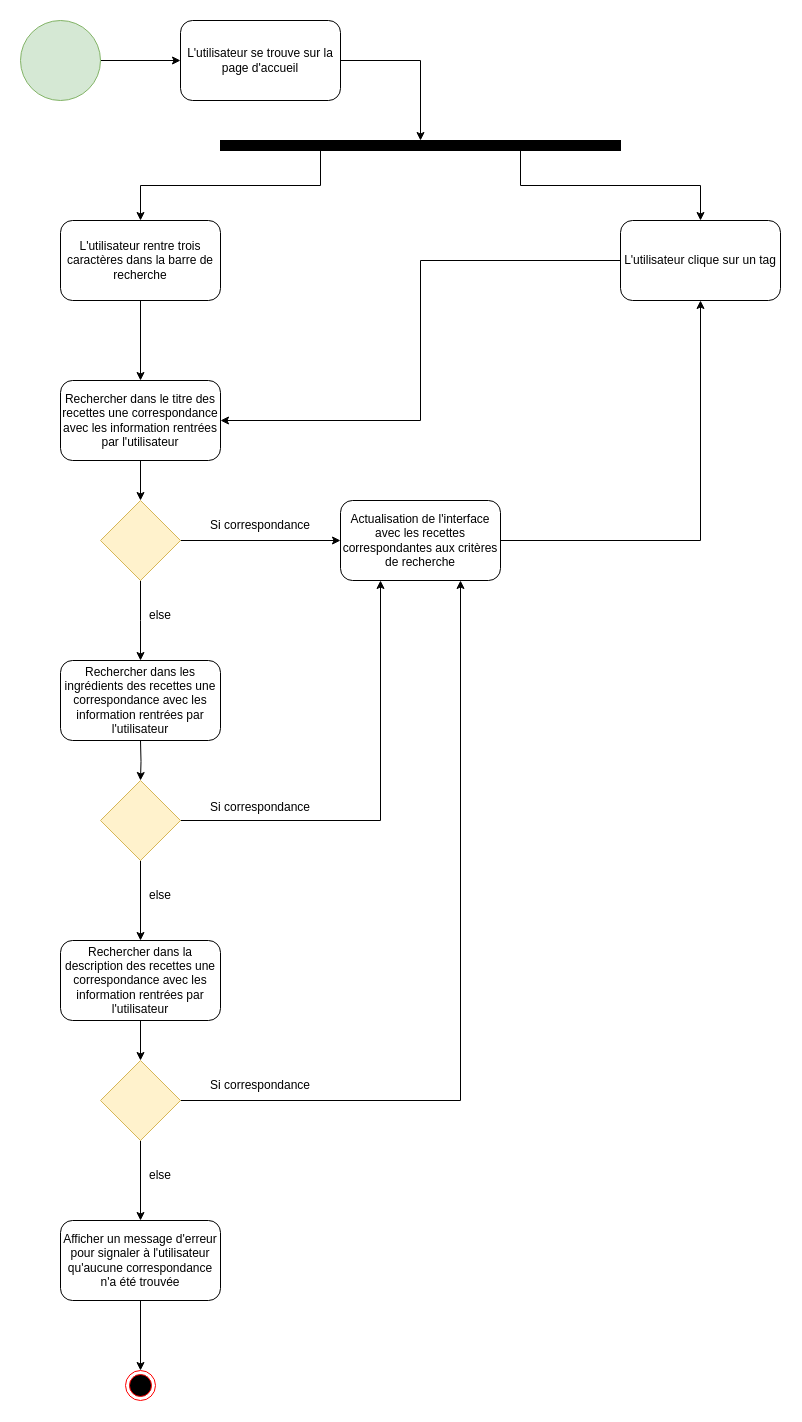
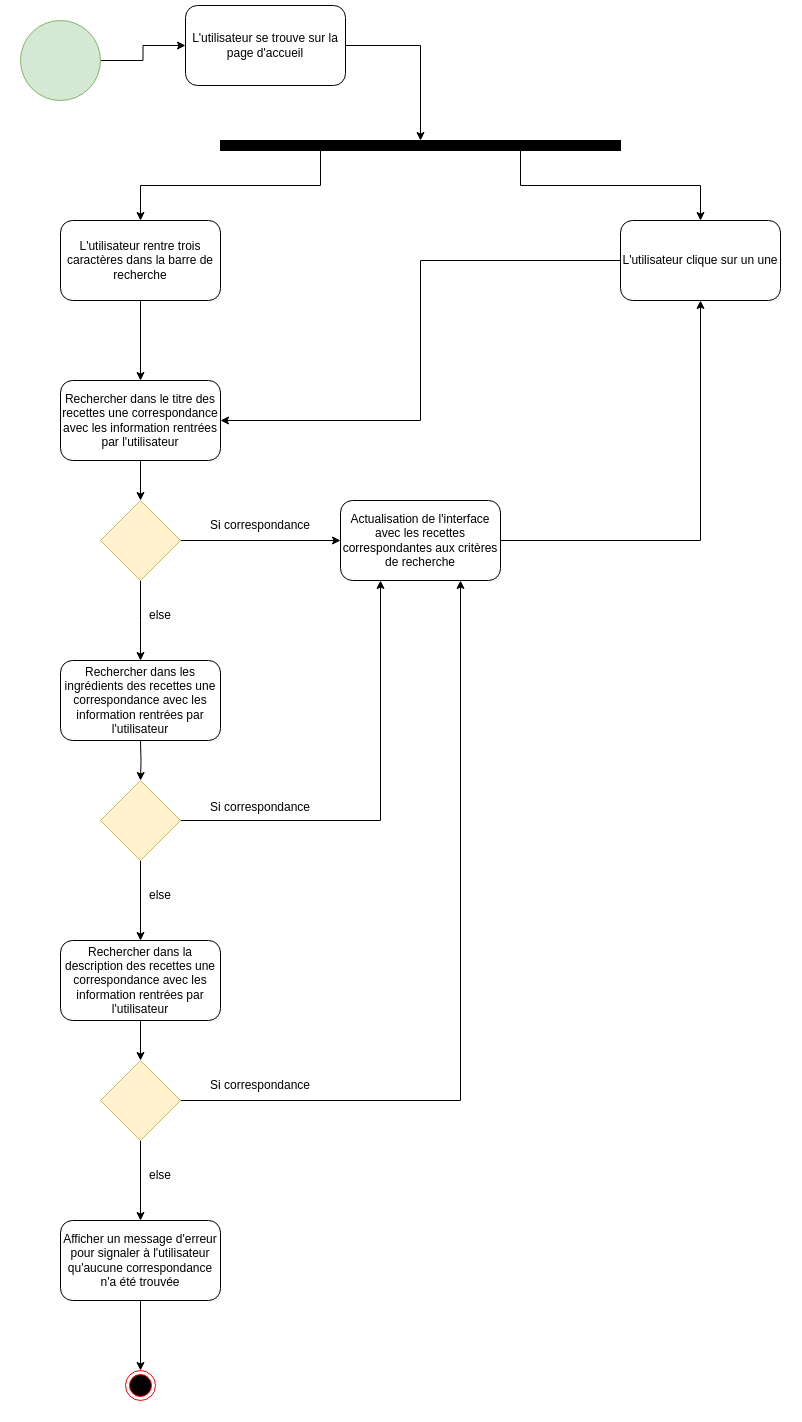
(261, 61) -> (266, 46)
(701, 261) -> (701, 261)
